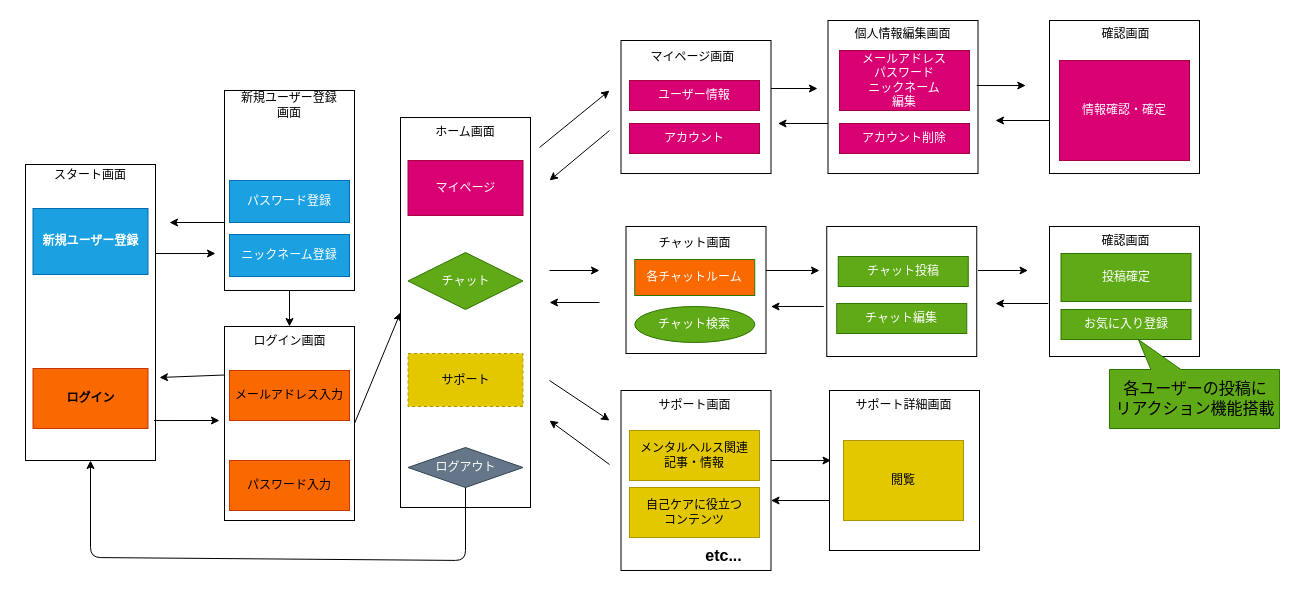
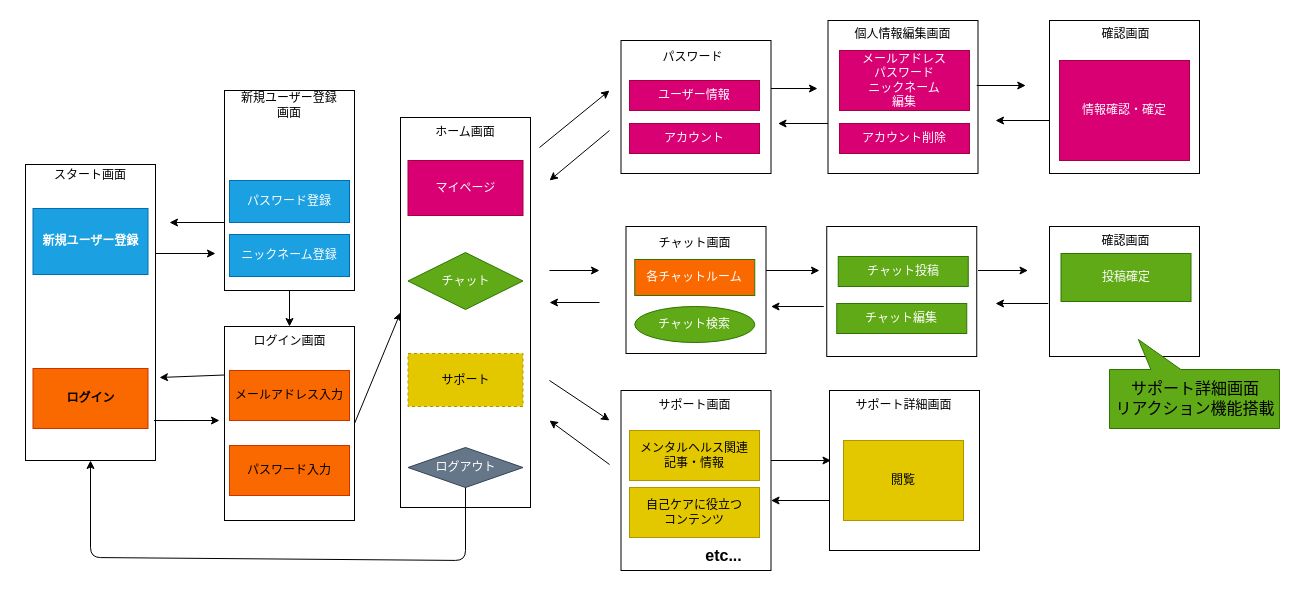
(693, 58) -> (693, 58)
(1126, 325) -> none
(1196, 399) -> (1196, 399)
(290, 486) -> (290, 471)
